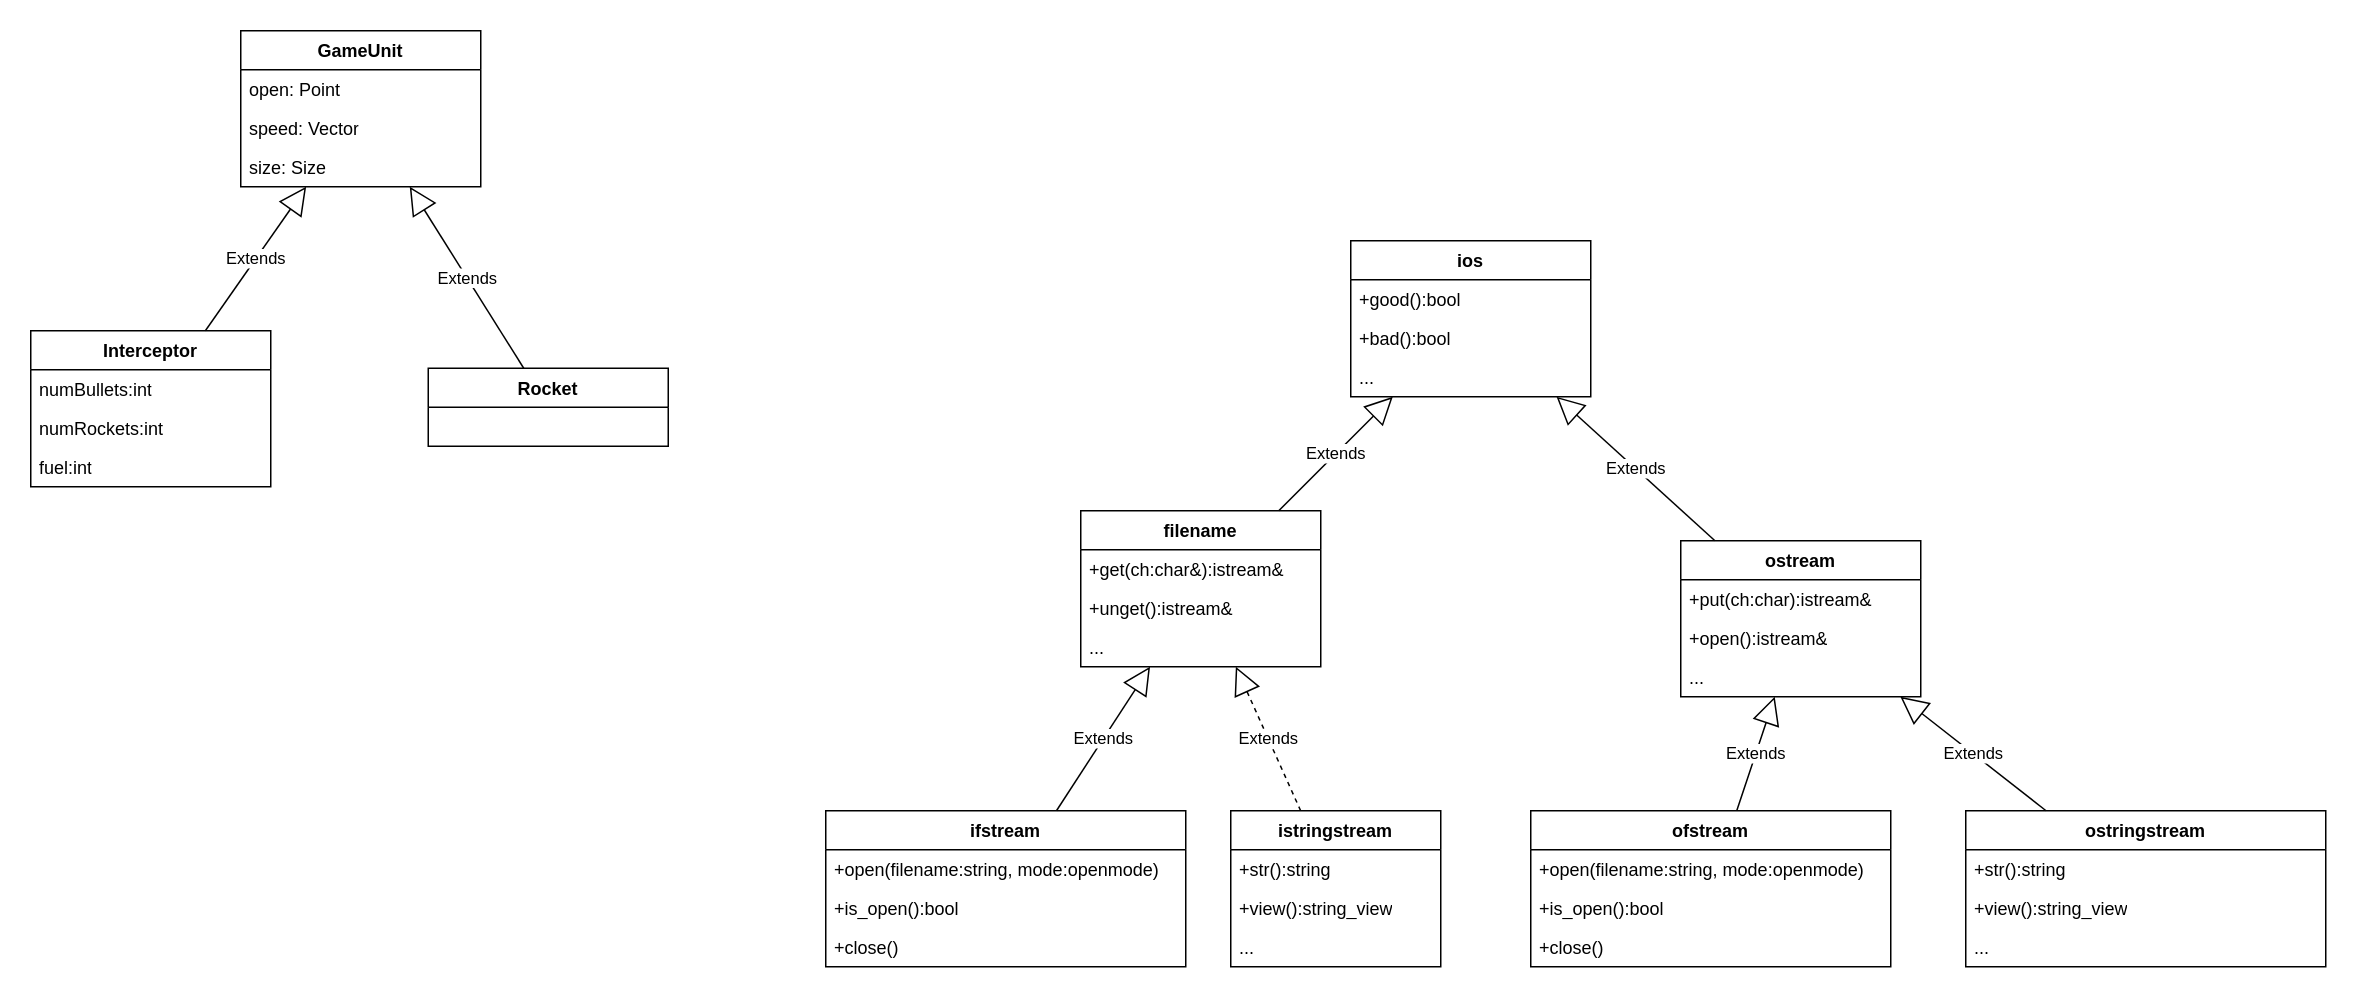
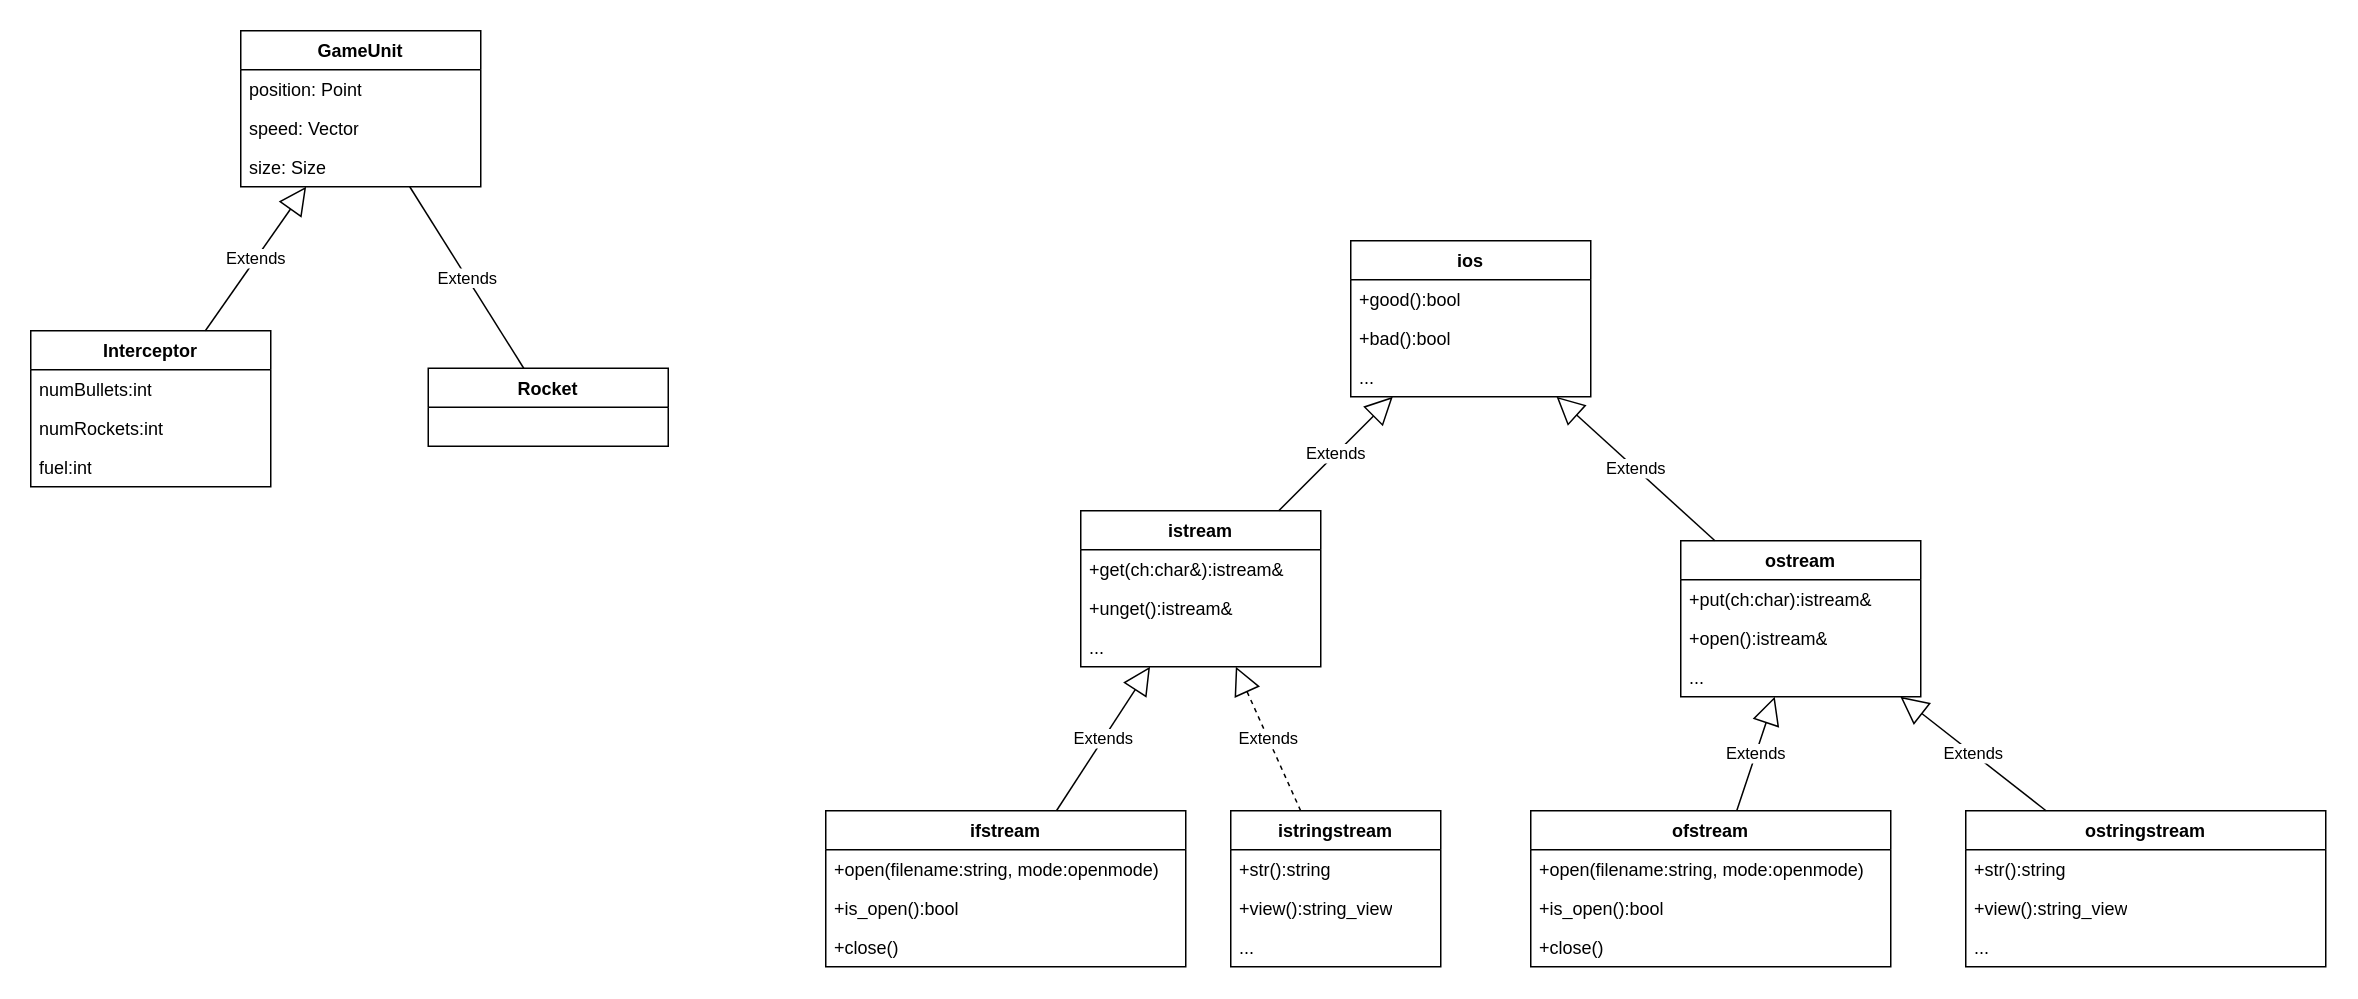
(298, 91) -> (314, 91)
(425, 211) -> (418, 200)
(1201, 532) -> (1201, 532)
